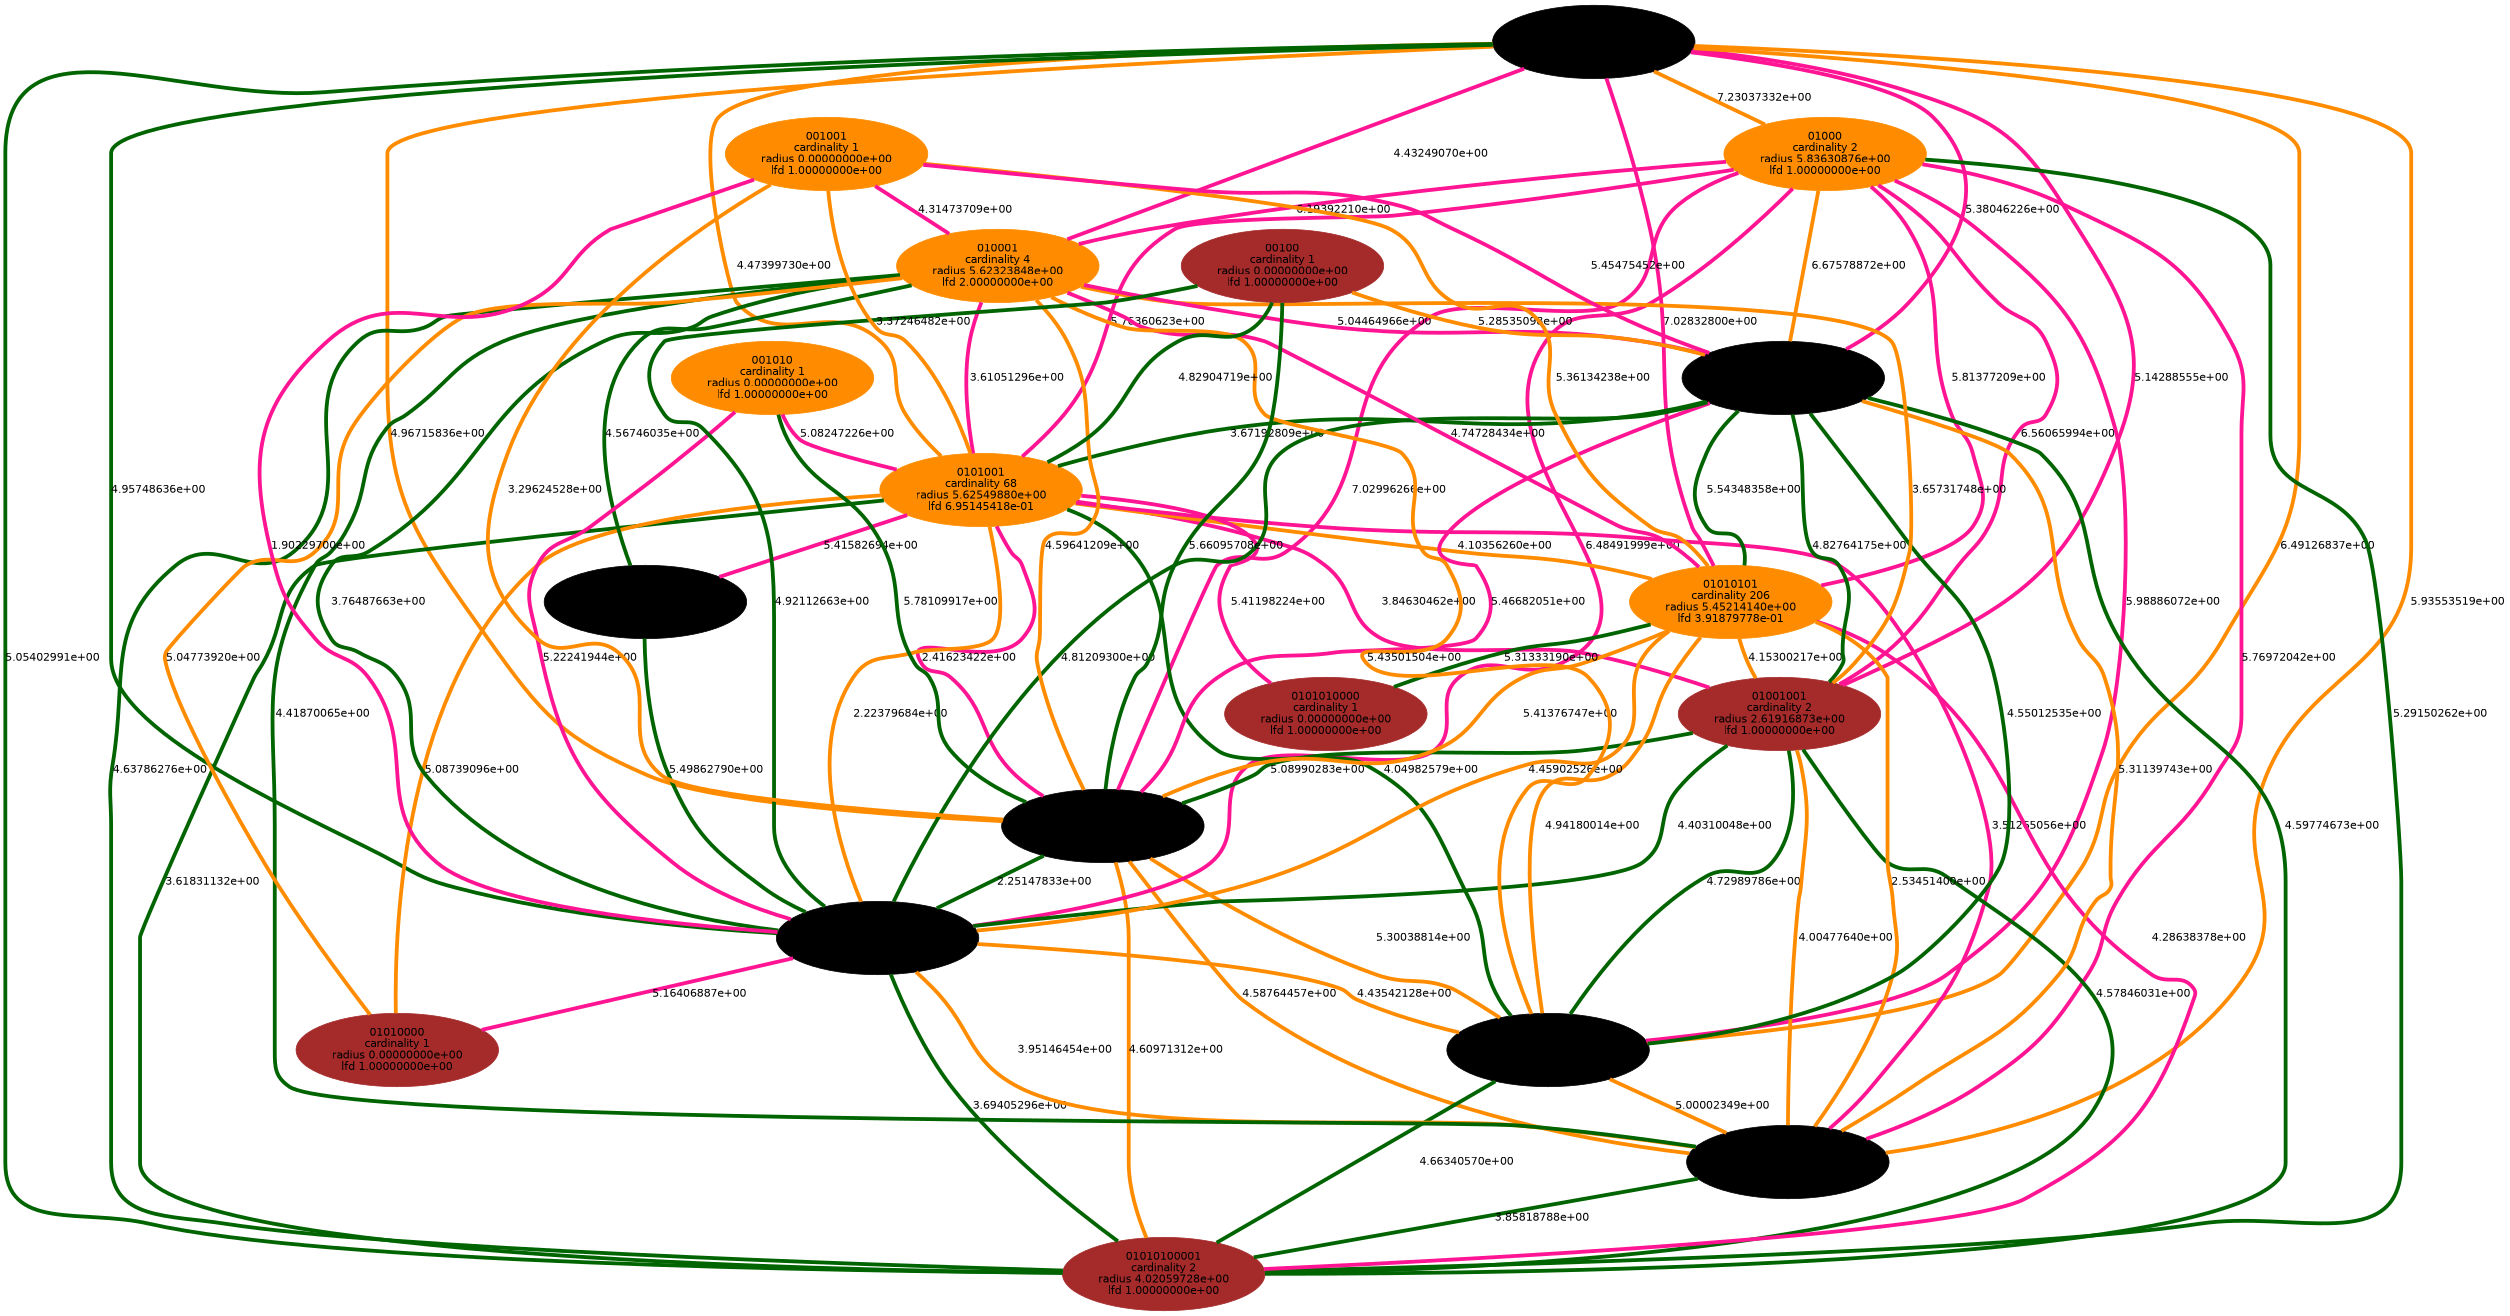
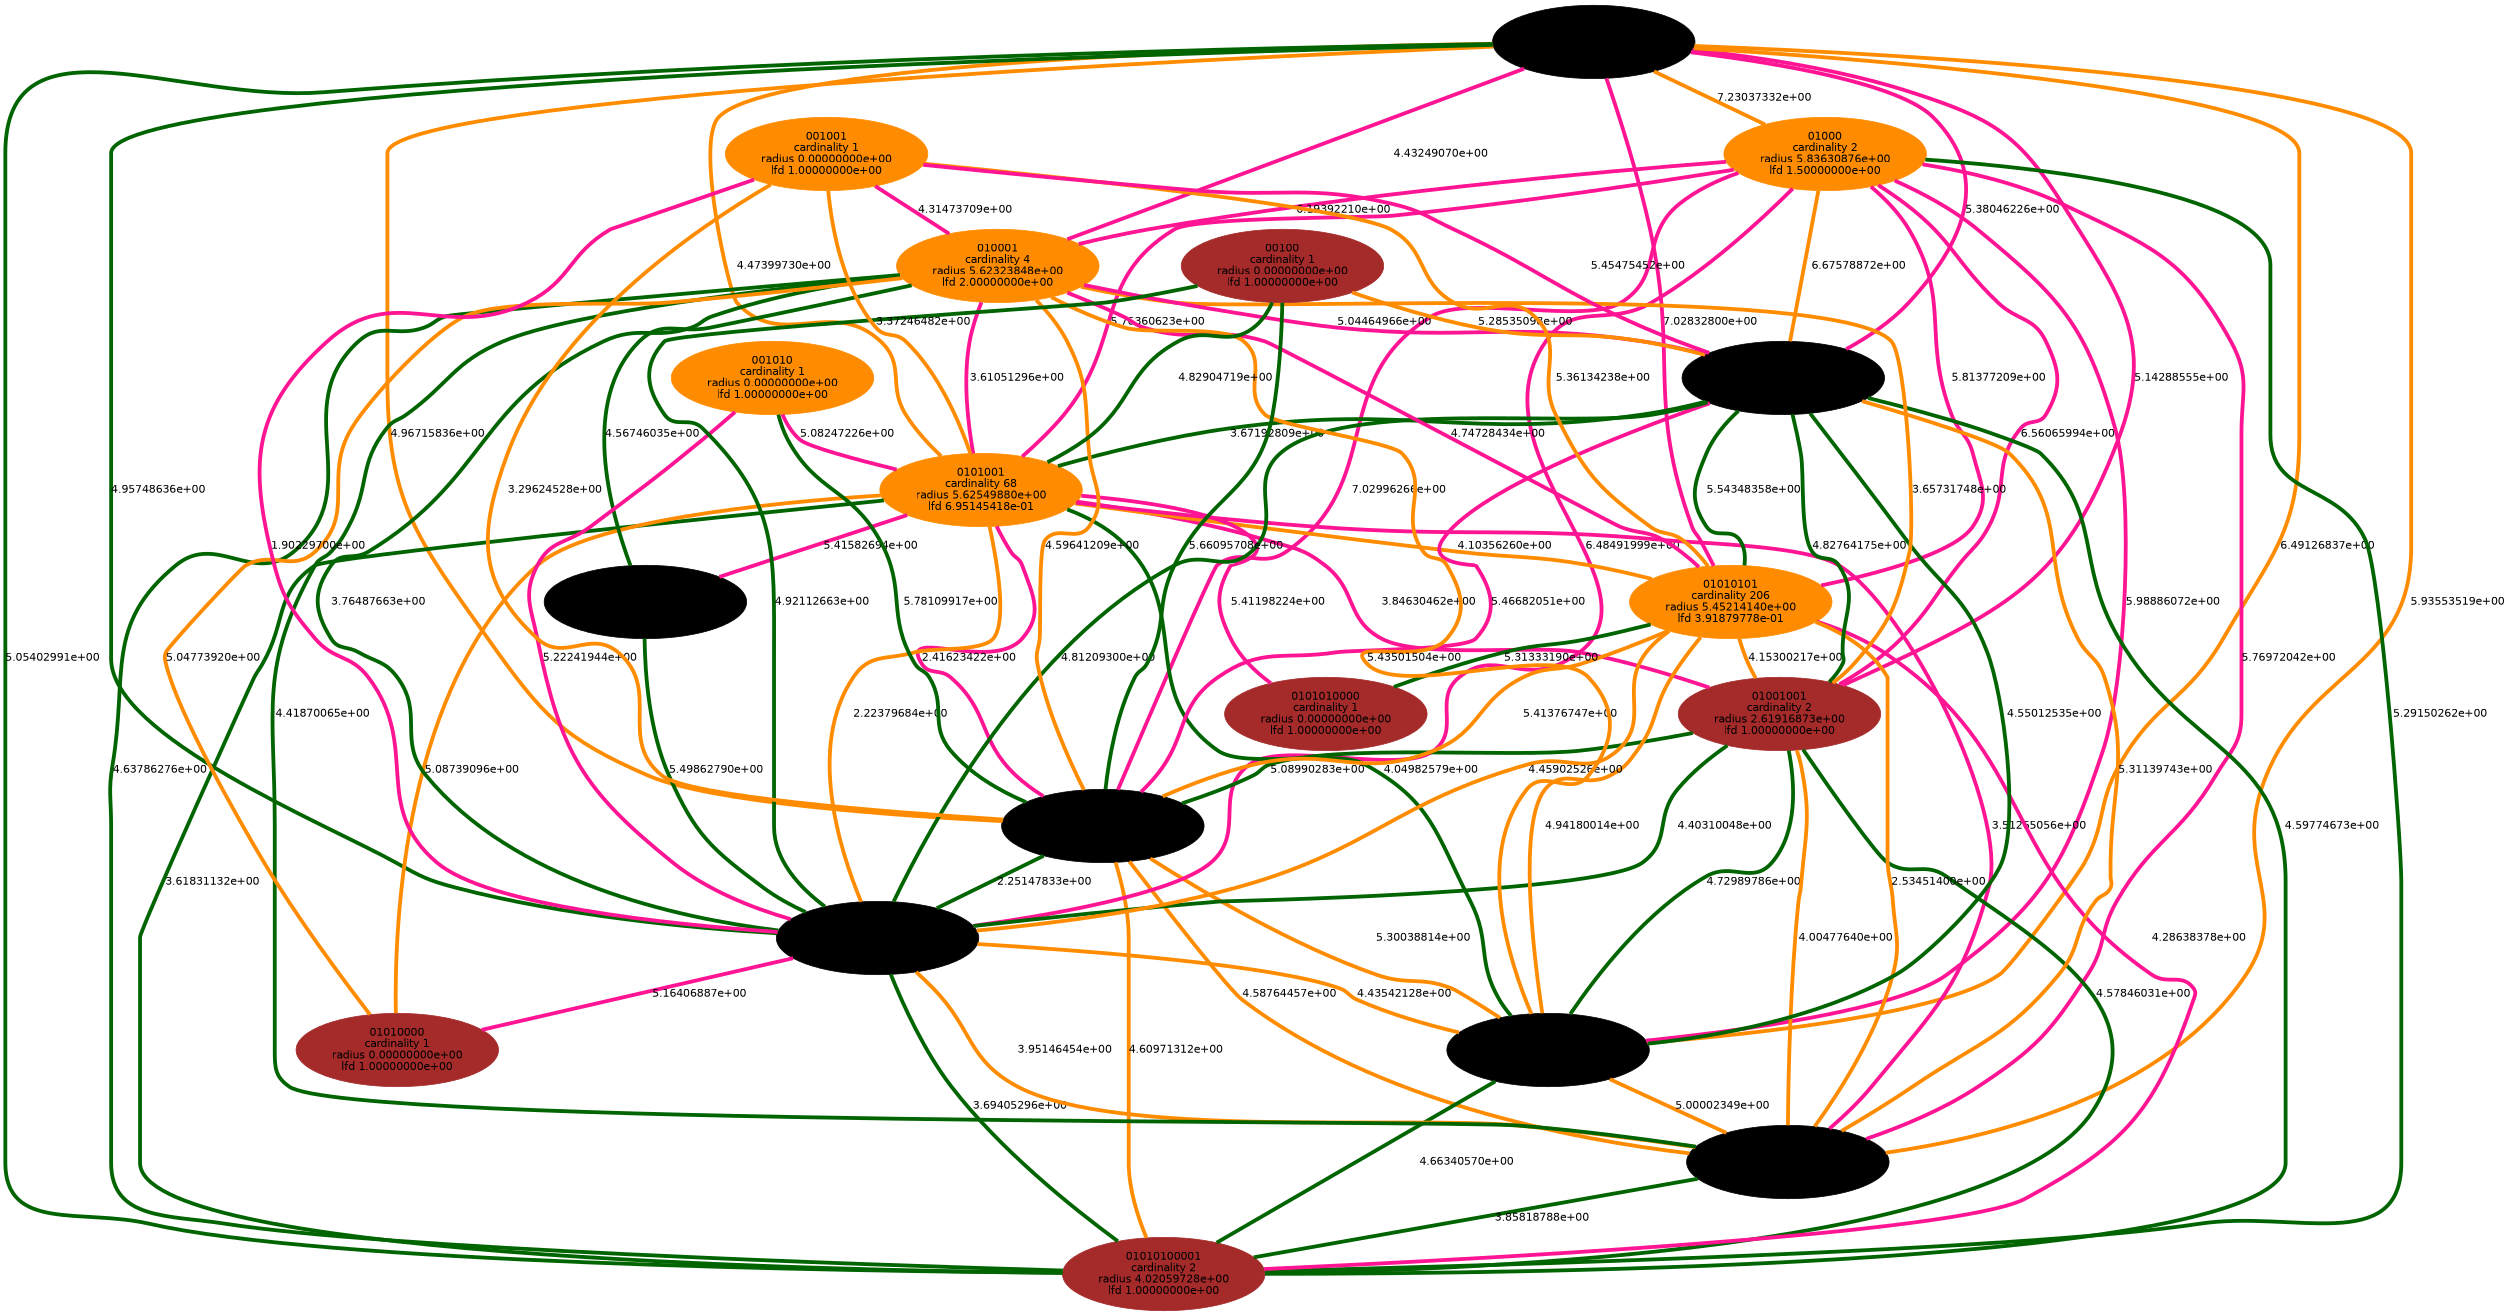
(1825, 154) -> (1825, 154)
